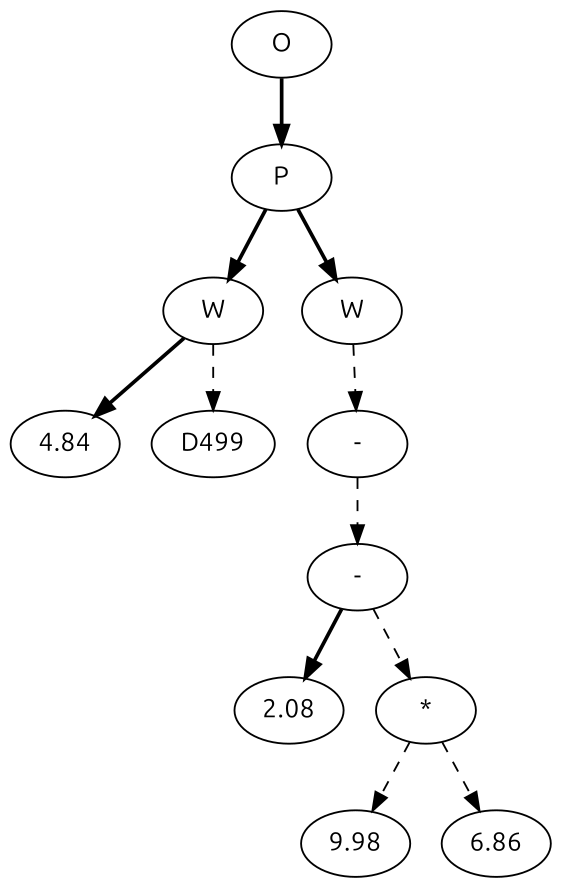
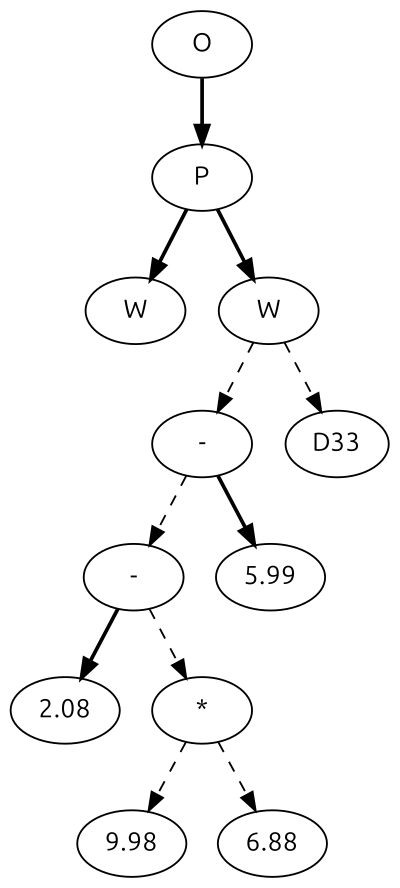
(65, 444) -> none
(213, 444) -> none
none -> (337, 444)
none -> (271, 577)
(496, 844) -> (272, 844)
